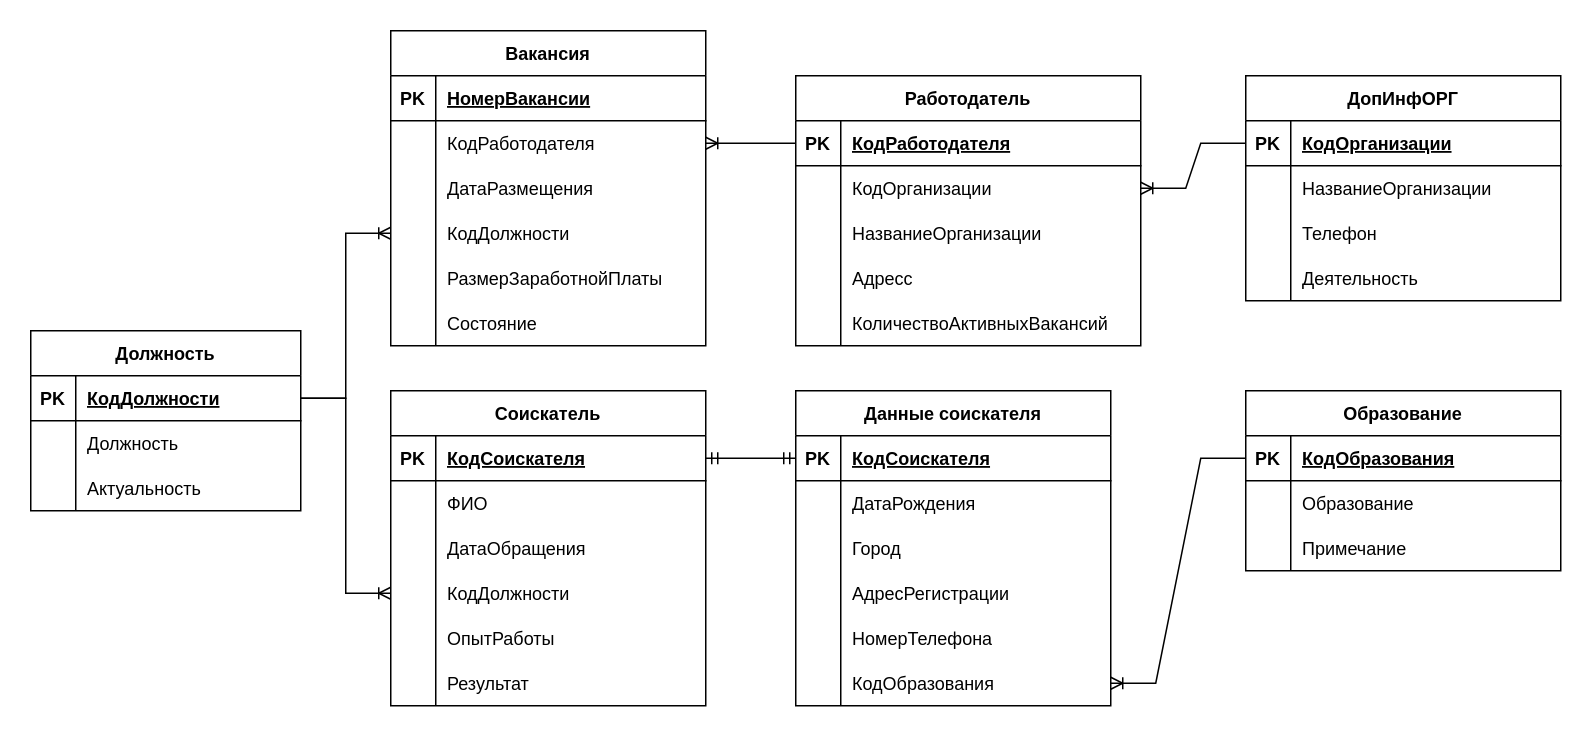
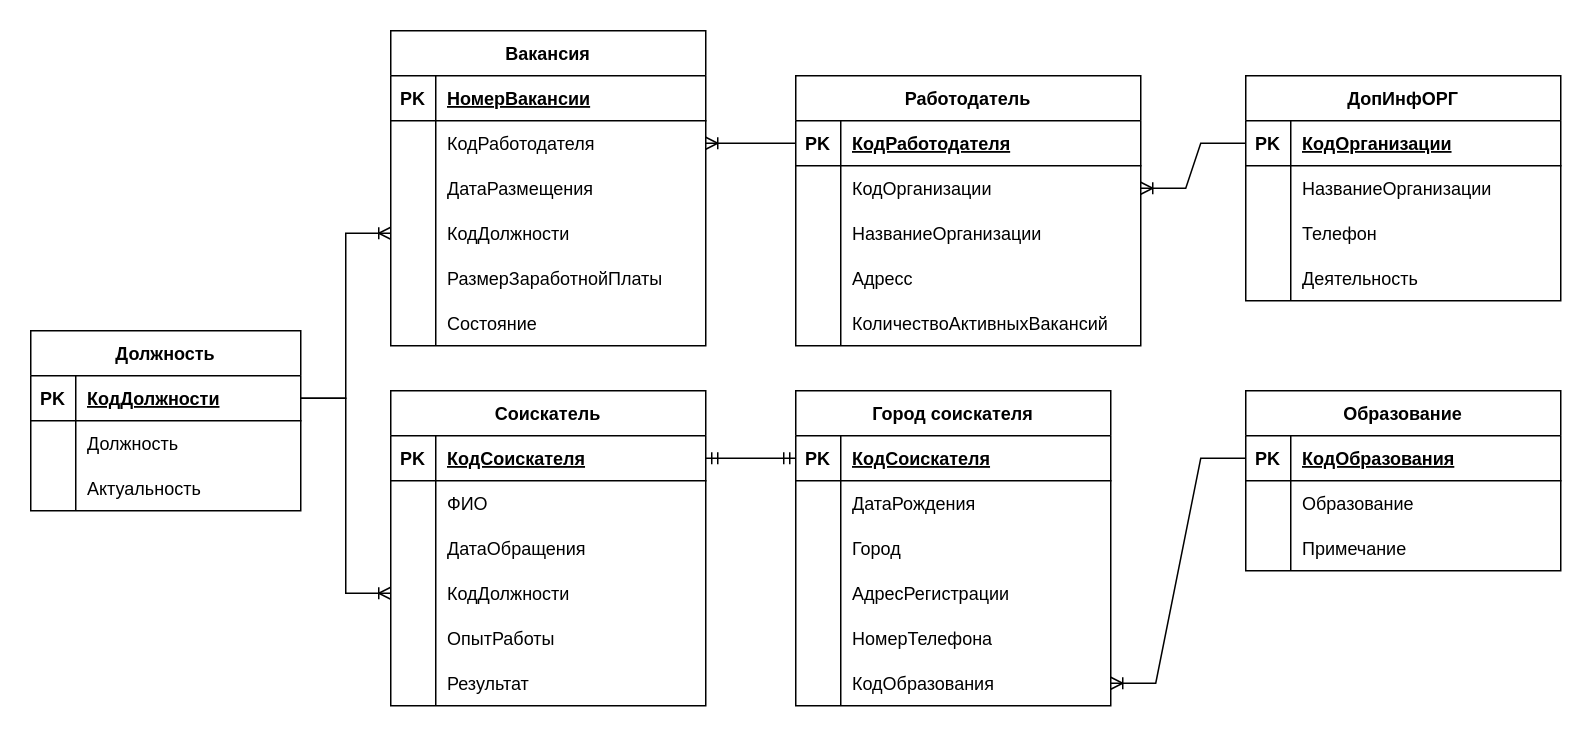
(953, 414) -> (953, 414)
